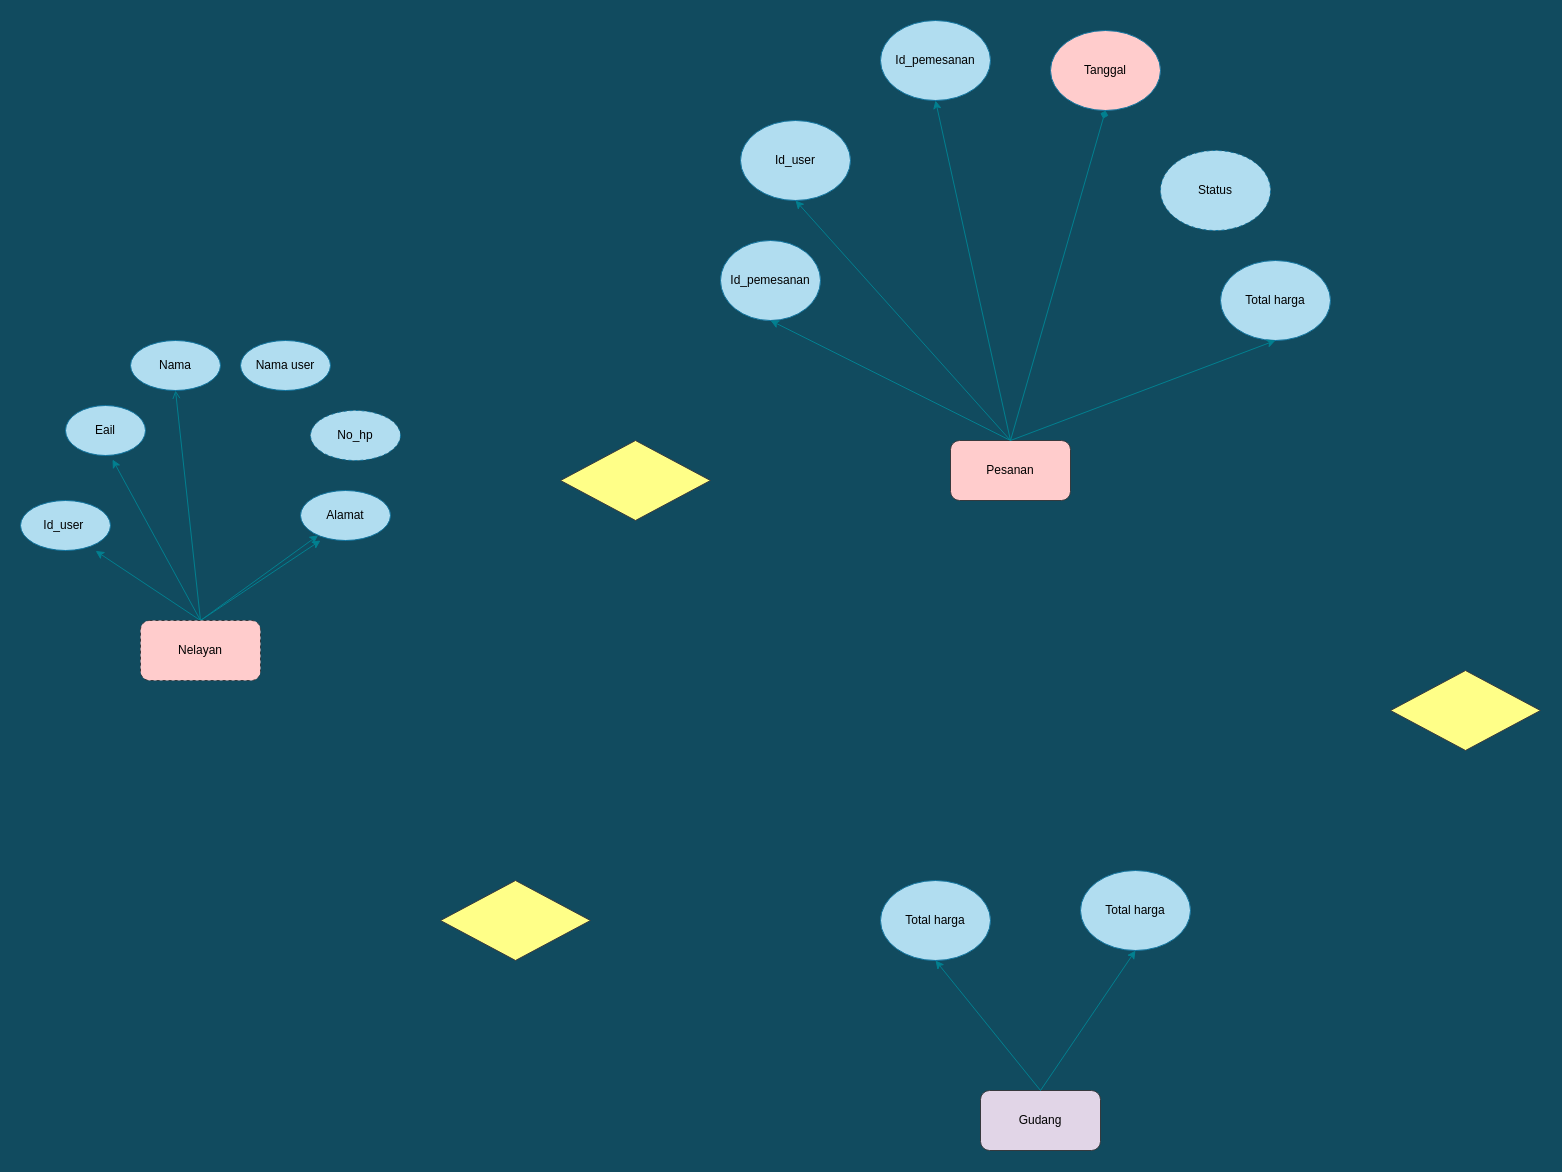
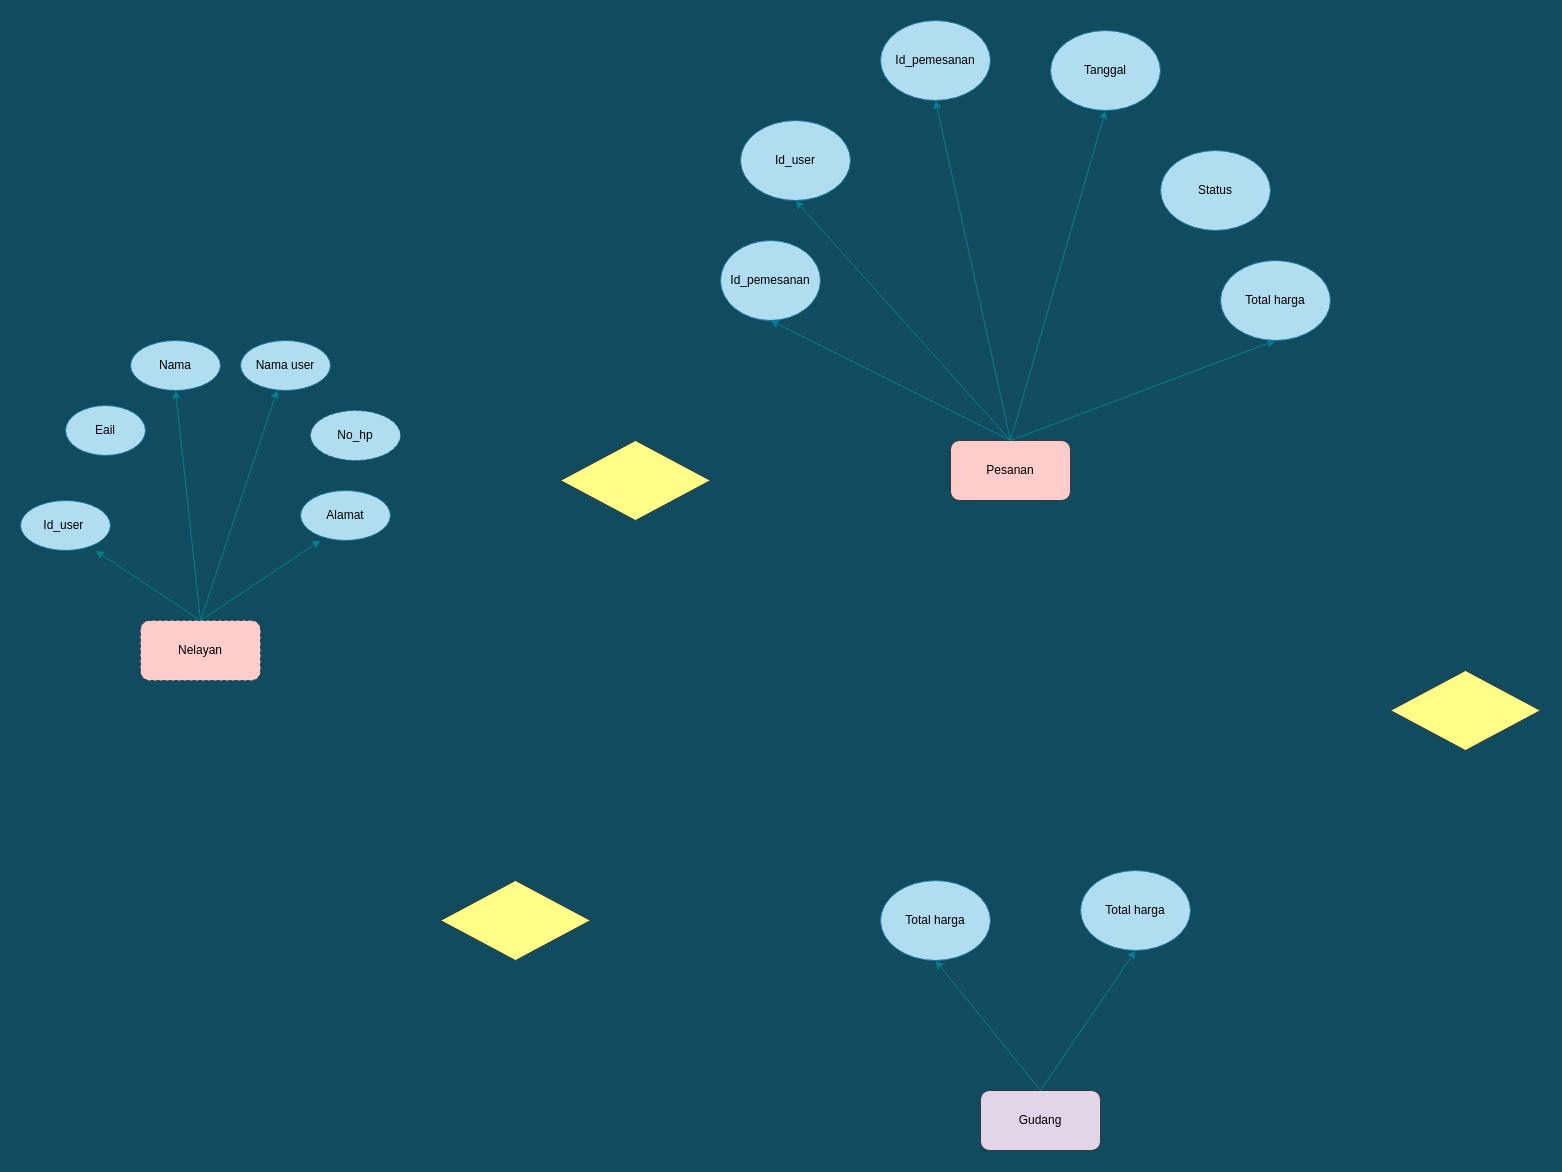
(1106, 71) -> (1106, 71)
(1103, 119) -> (1103, 119)
(1216, 191) -> (1216, 191)
(176, 396) -> (176, 398)
(157, 541) -> none
(277, 565) -> (239, 506)
